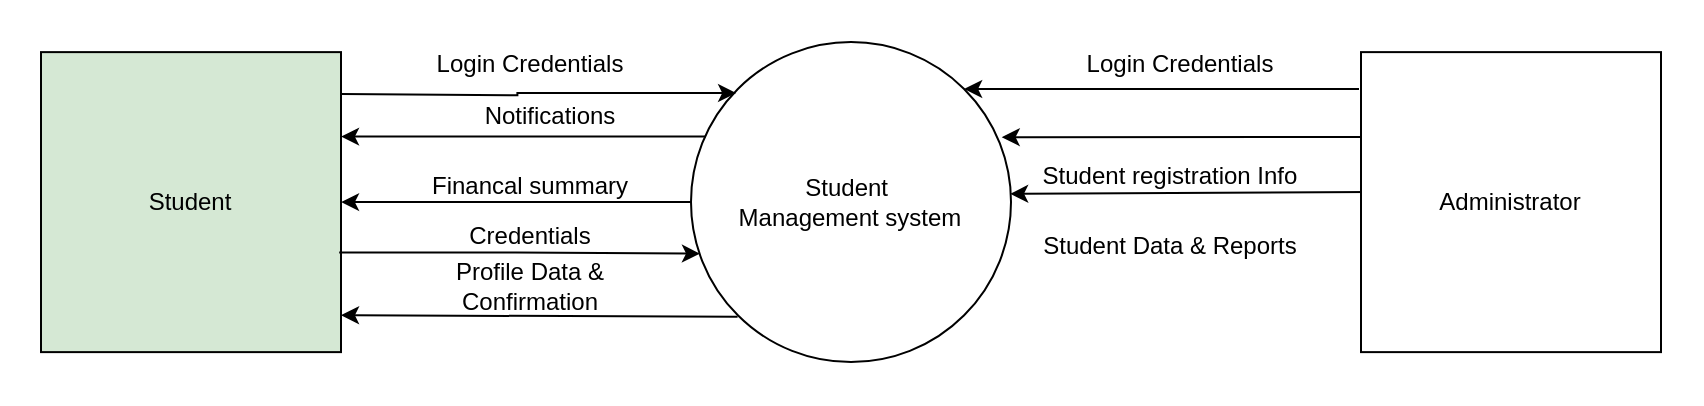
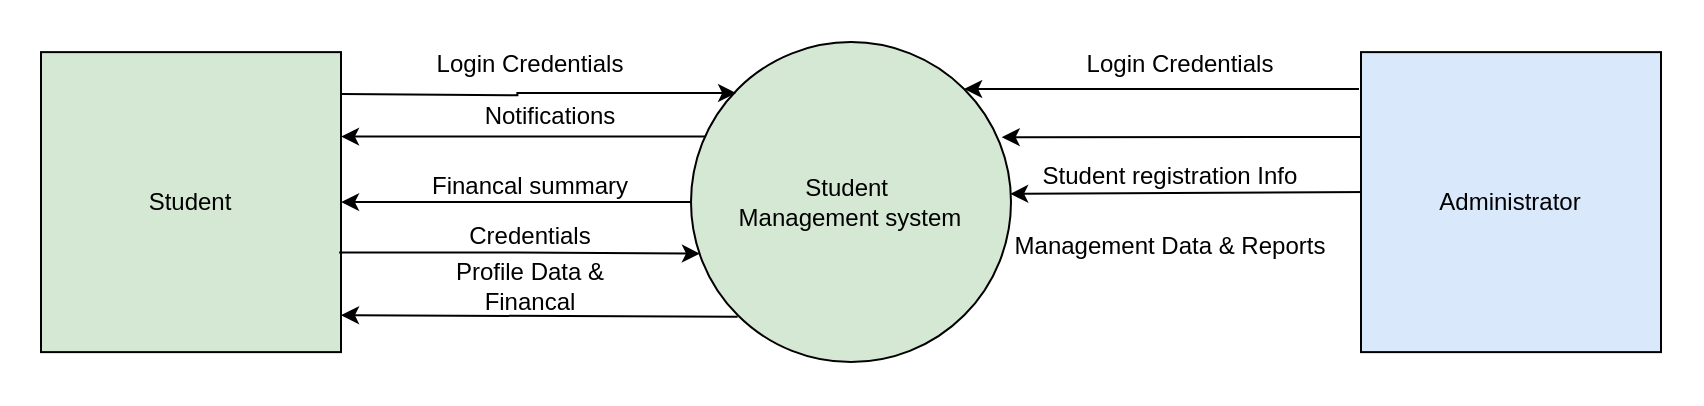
(851, 202) -> (851, 202)
(1511, 202) -> (1511, 202)
(1171, 247) -> (1171, 247)
(531, 287) -> (531, 287)
